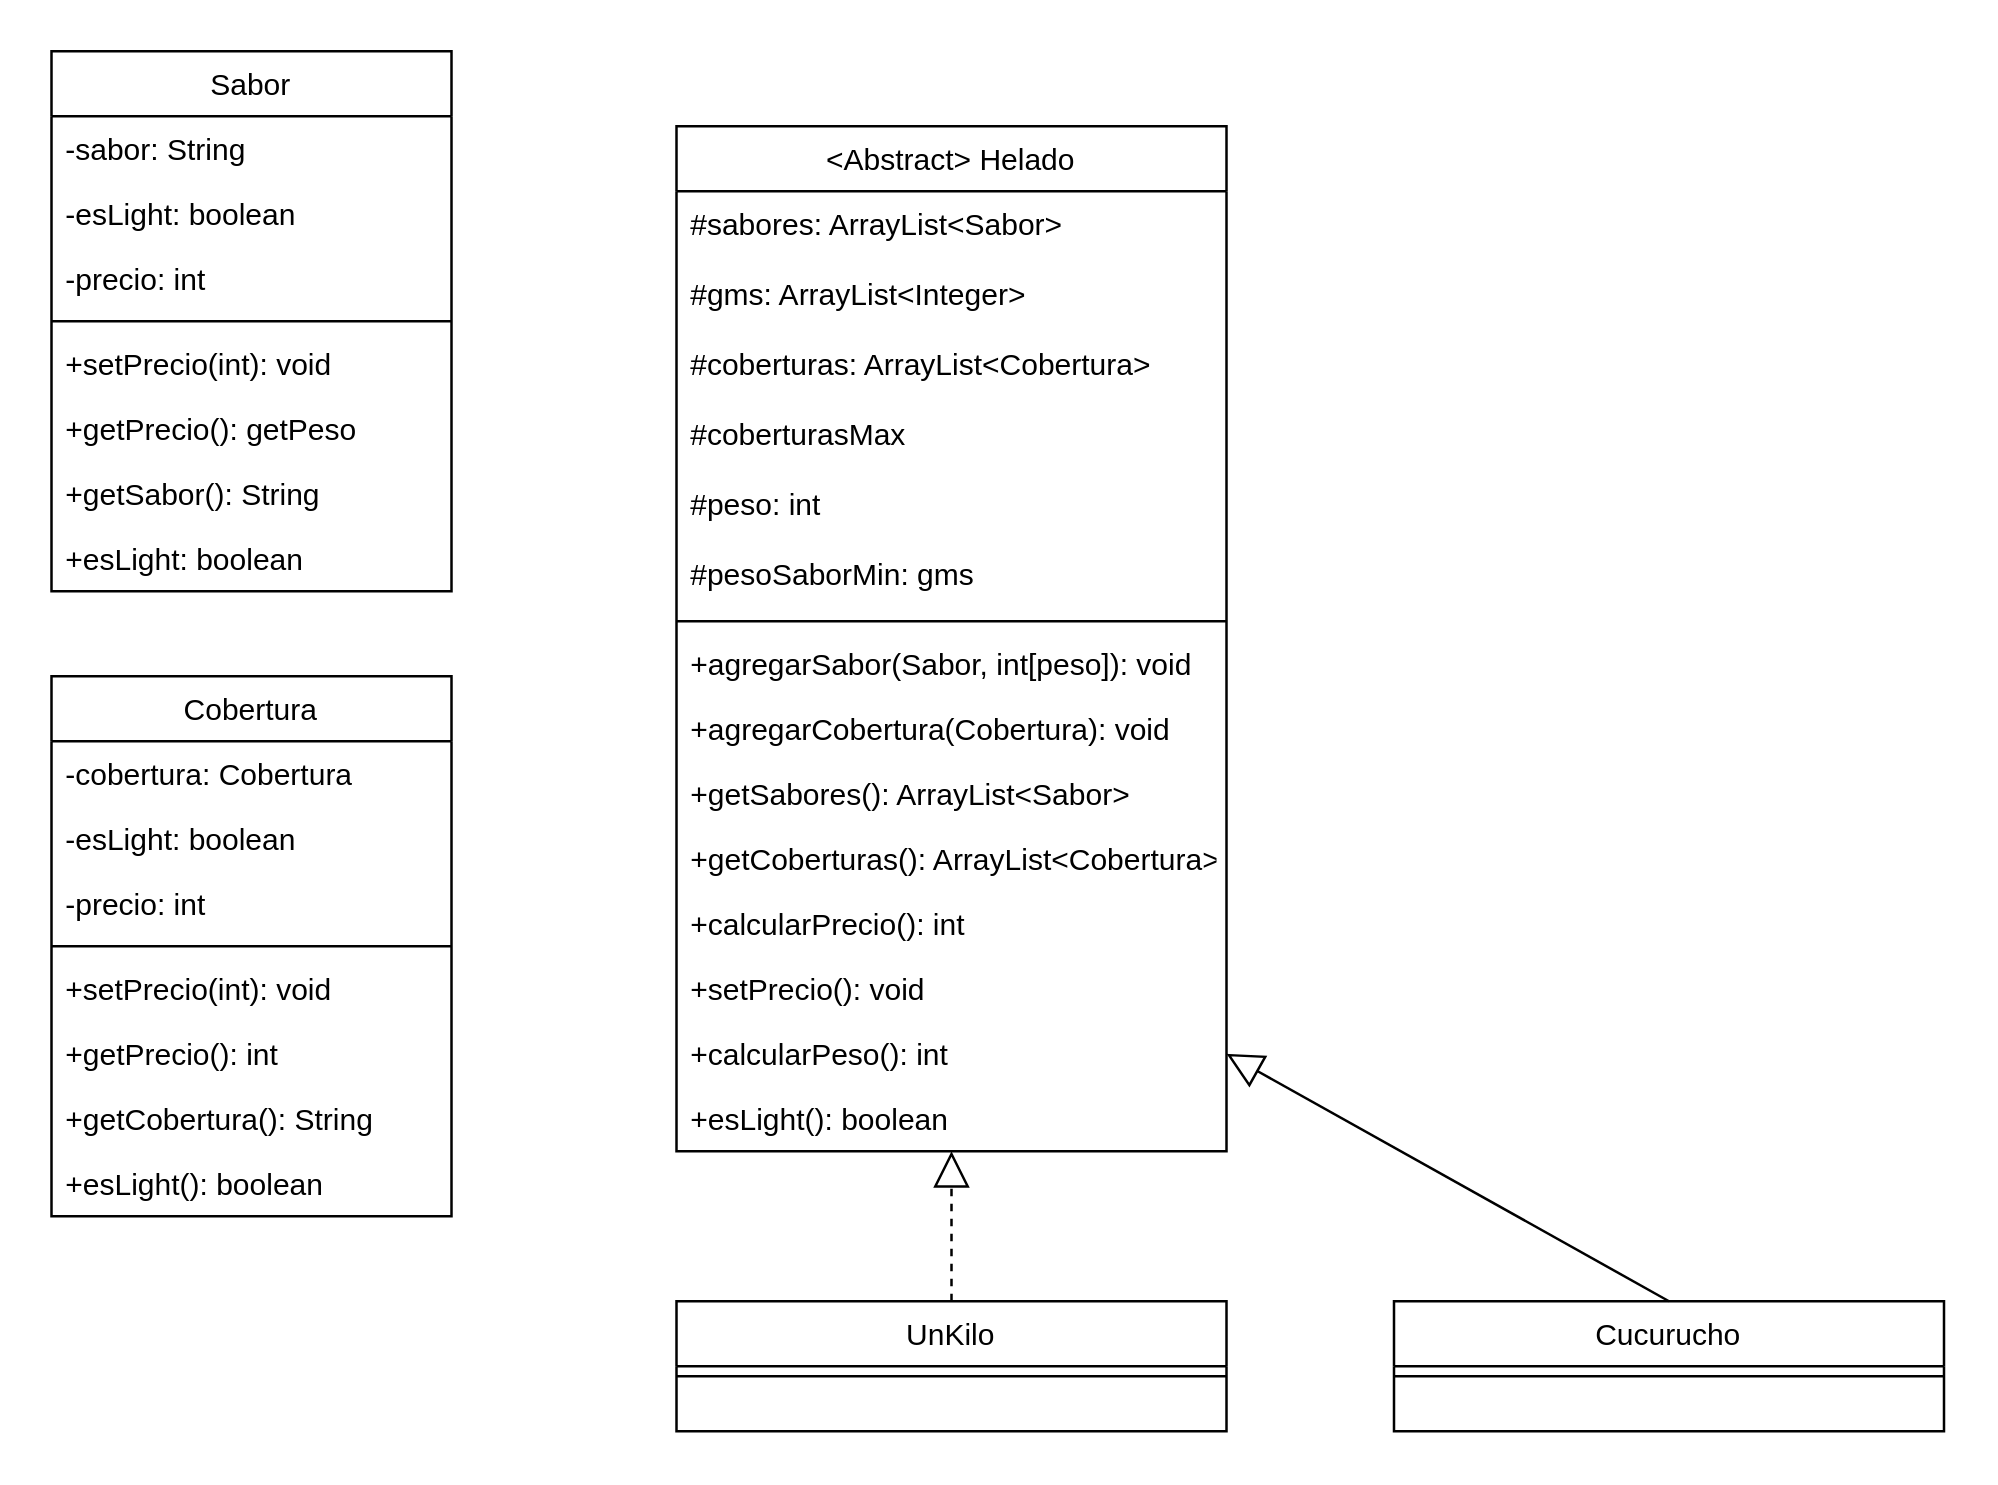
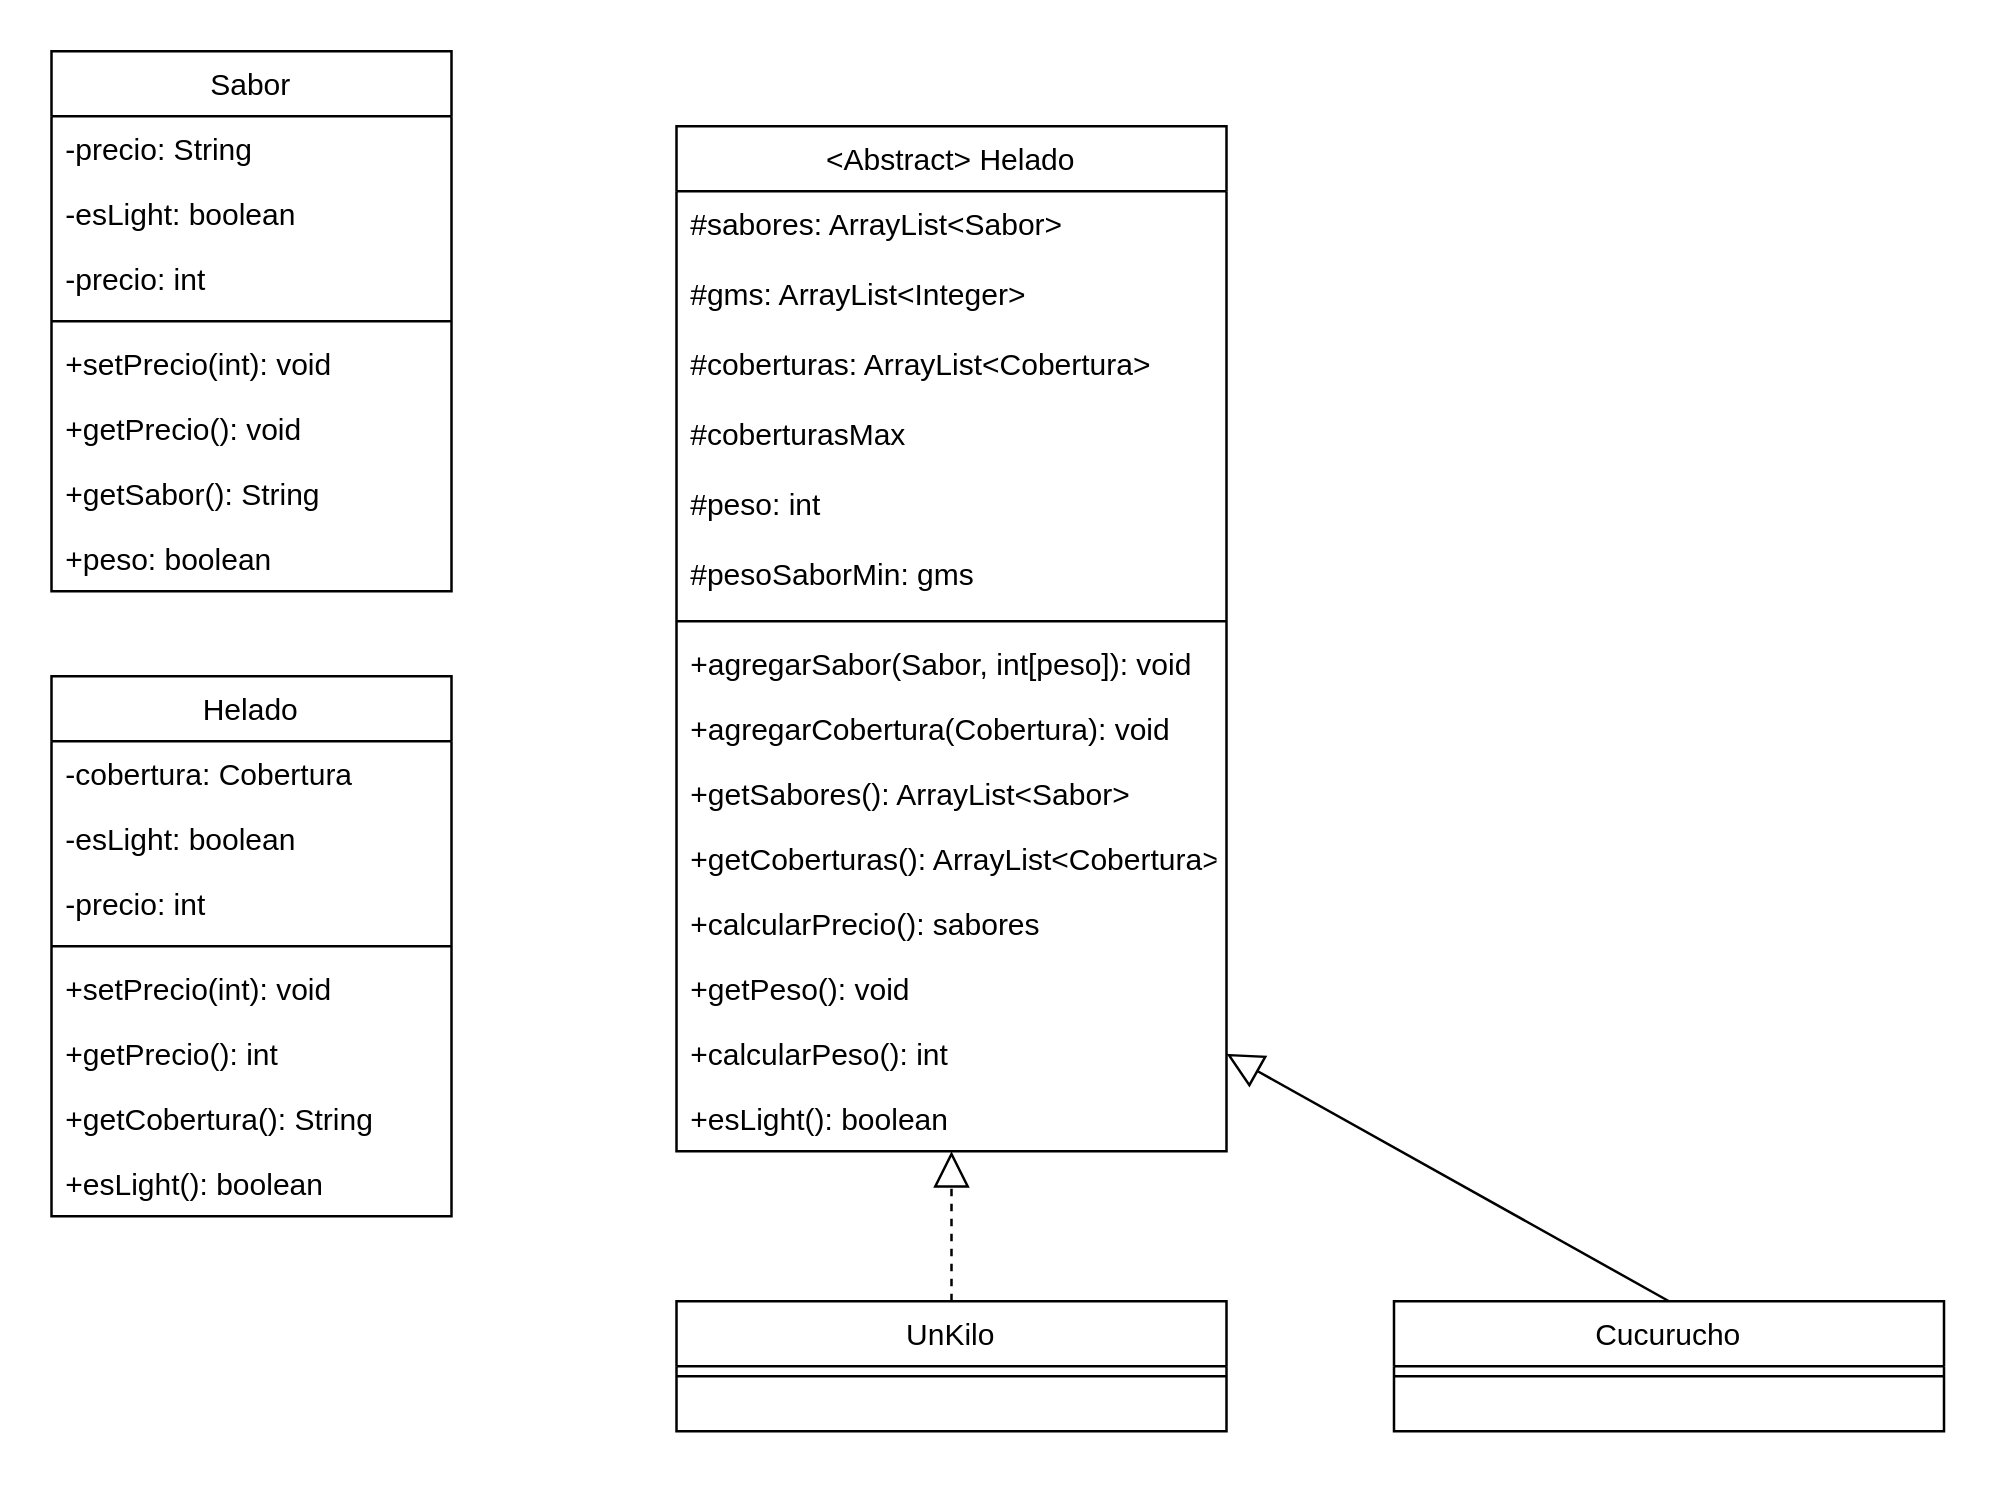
(171, 150) -> (175, 150)
(230, 430) -> (201, 430)
(192, 560) -> (171, 560)
(250, 710) -> (250, 710)
(851, 925) -> (889, 925)
(826, 990) -> (813, 990)
